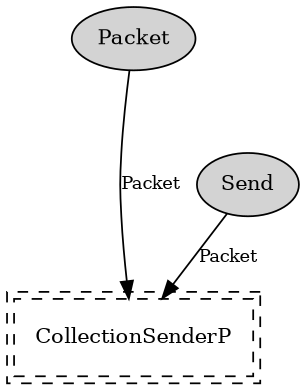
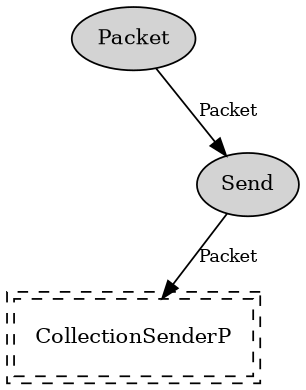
(120, 176) -> (186, 105)
